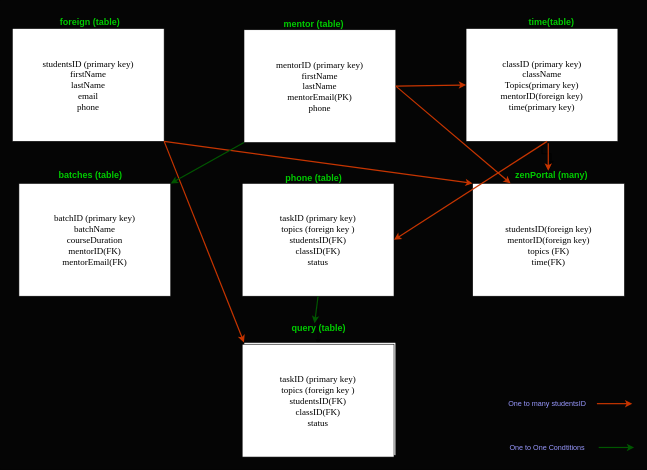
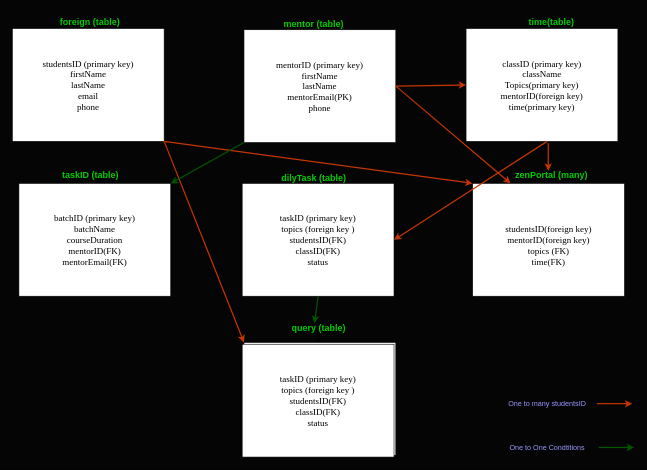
(91, 175) -> (91, 175)
(314, 177) -> (314, 177)
